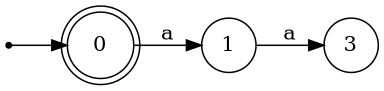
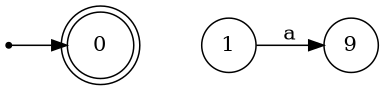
(160, 45) -> none
(351, 45) -> (351, 45)
